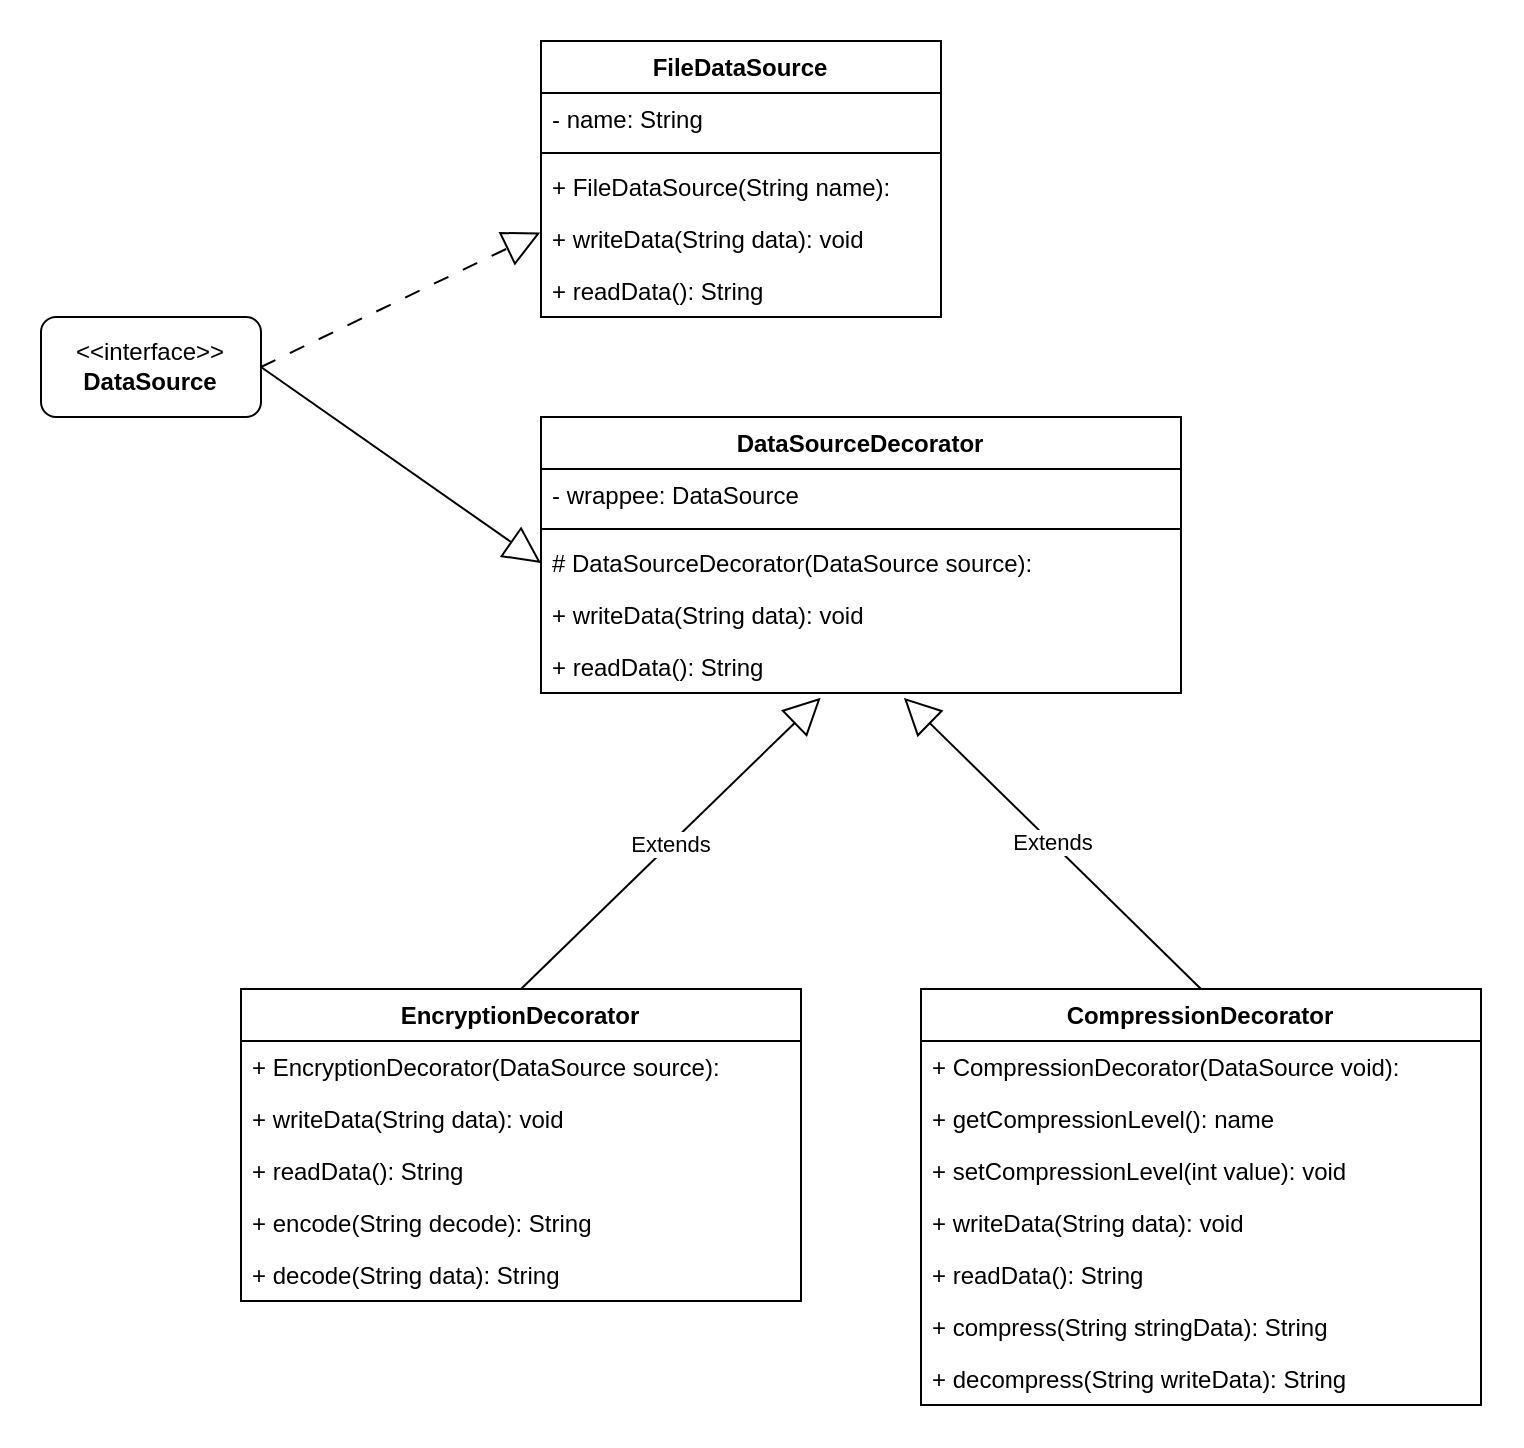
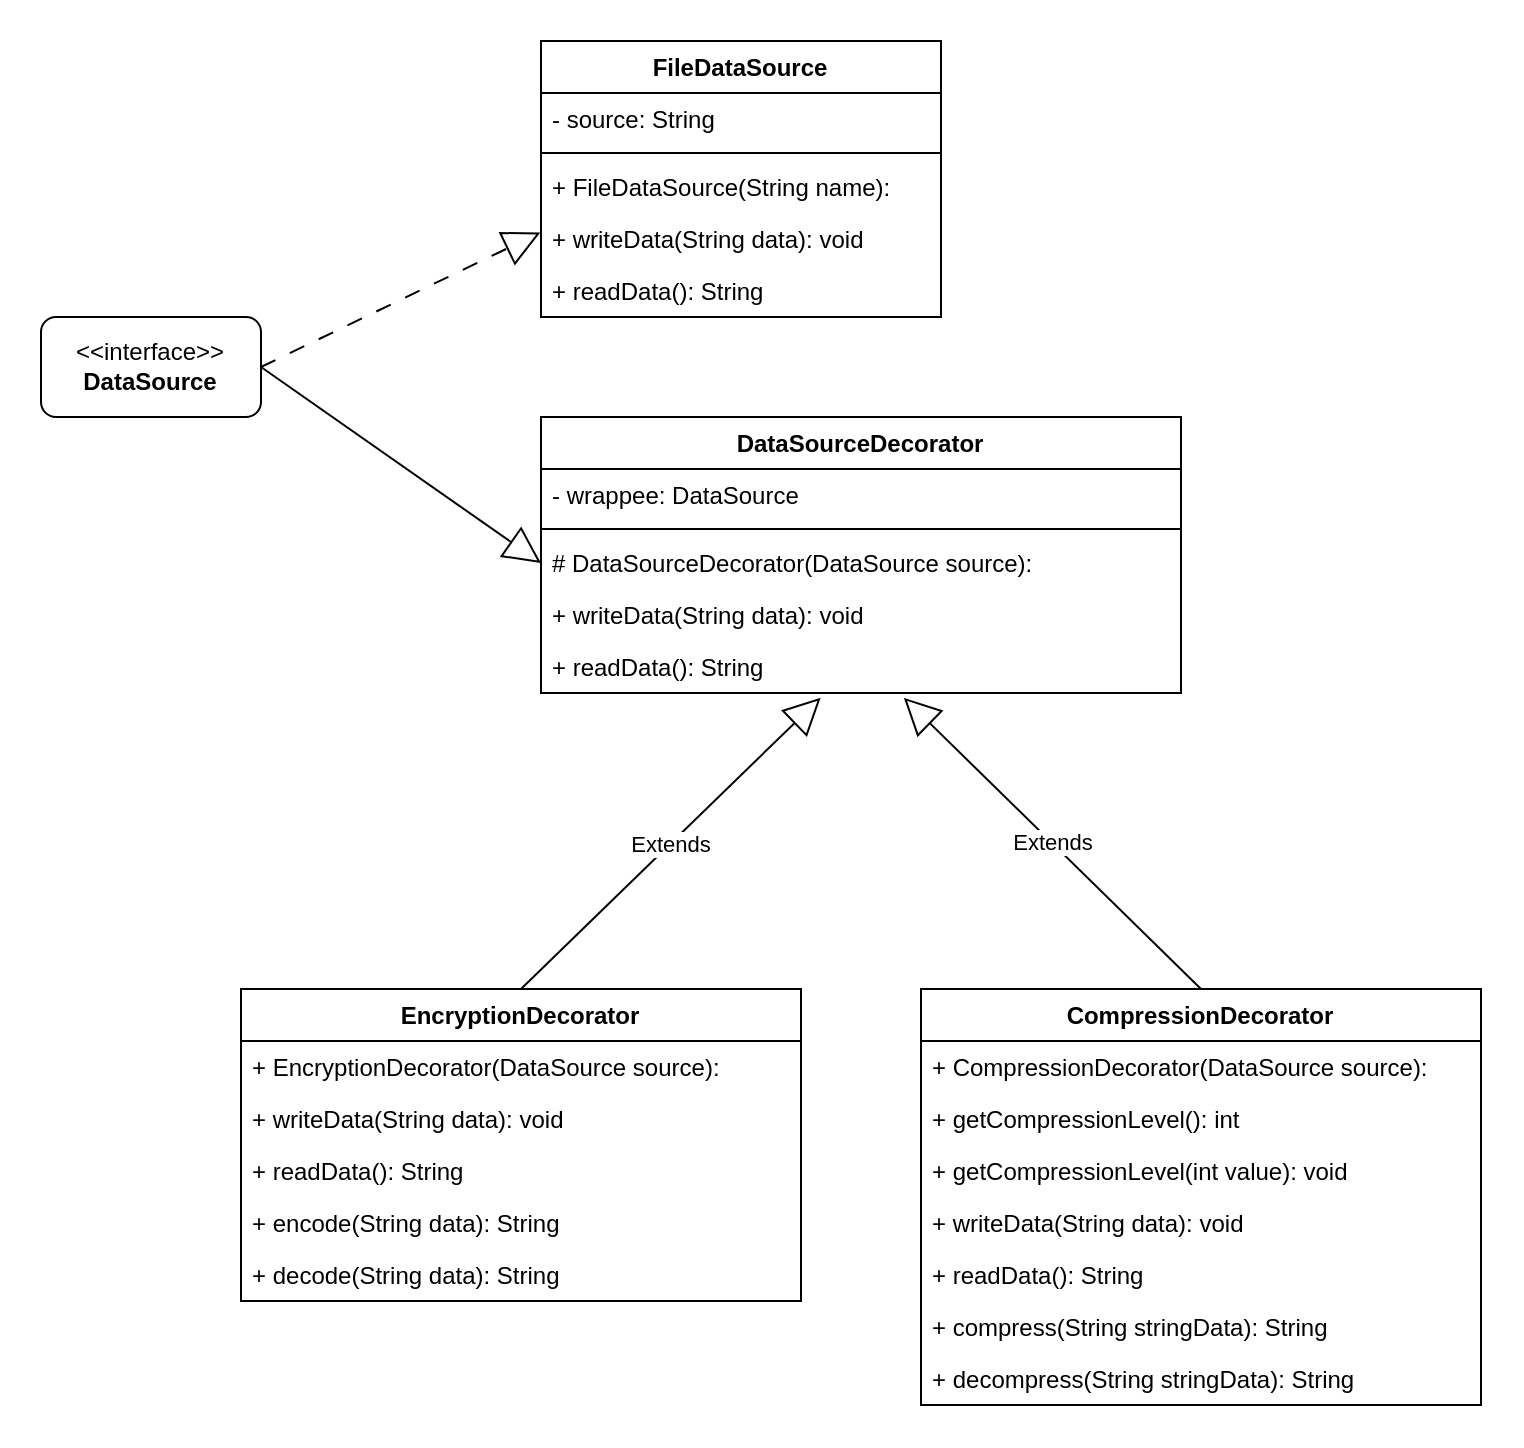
(635, 121) -> (648, 121)
(1186, 1069) -> (1203, 1069)
(1112, 1121) -> (1102, 1121)
(1160, 1173) -> (1160, 1173)
(443, 1225) -> (429, 1225)
(1167, 1381) -> (1173, 1381)
